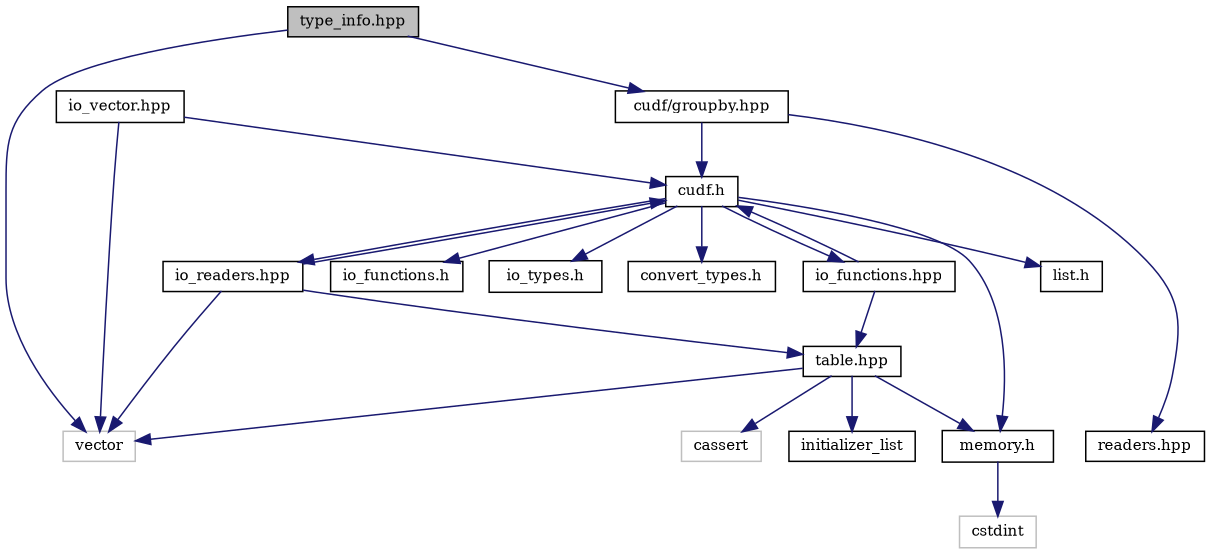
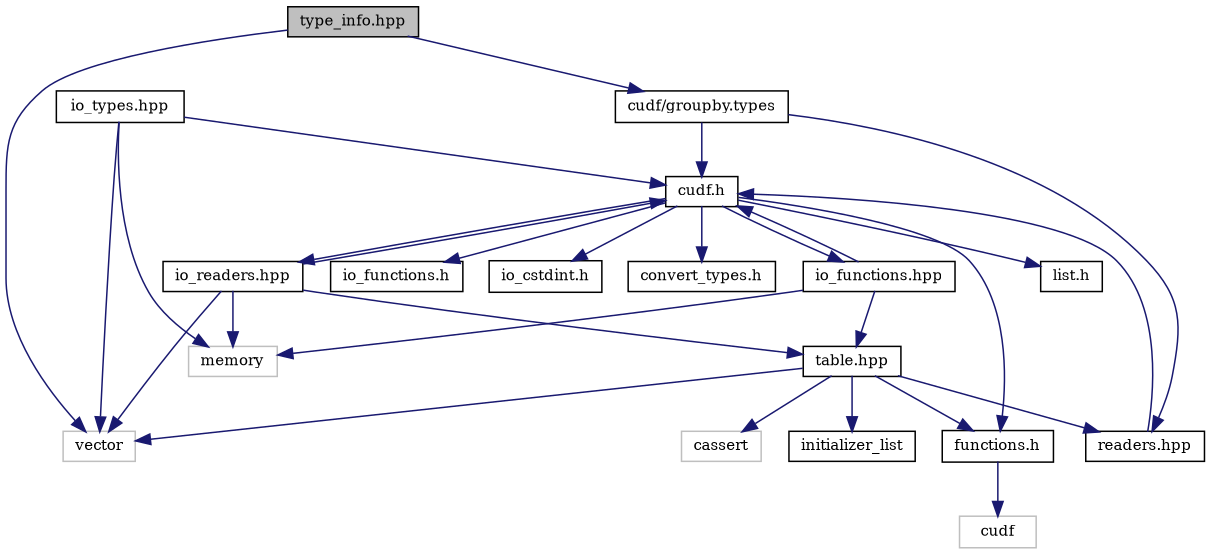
(120, 107) -> (120, 107)
(702, 107) -> (702, 107)
none -> (1028, 224)
(546, 277) -> (546, 277)
none -> (233, 361)
none -> (991, 402)
(998, 446) -> (998, 446)
(998, 532) -> (998, 532)
